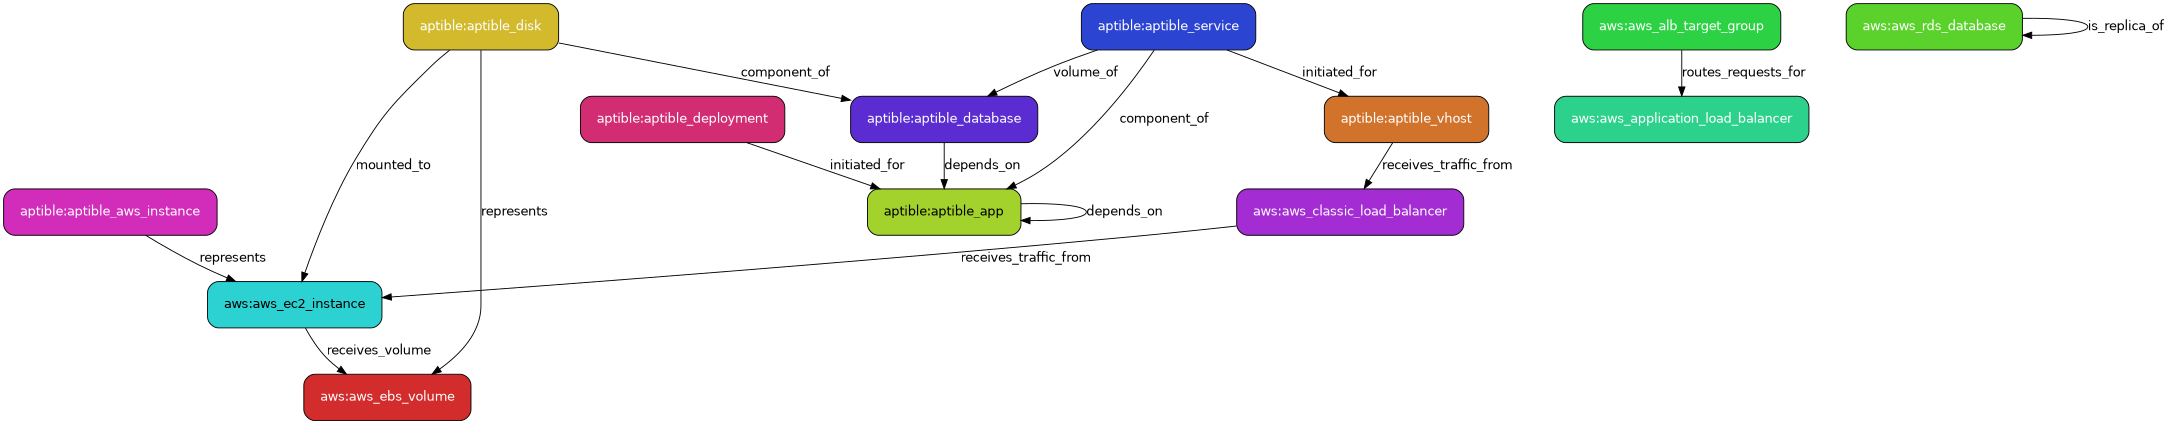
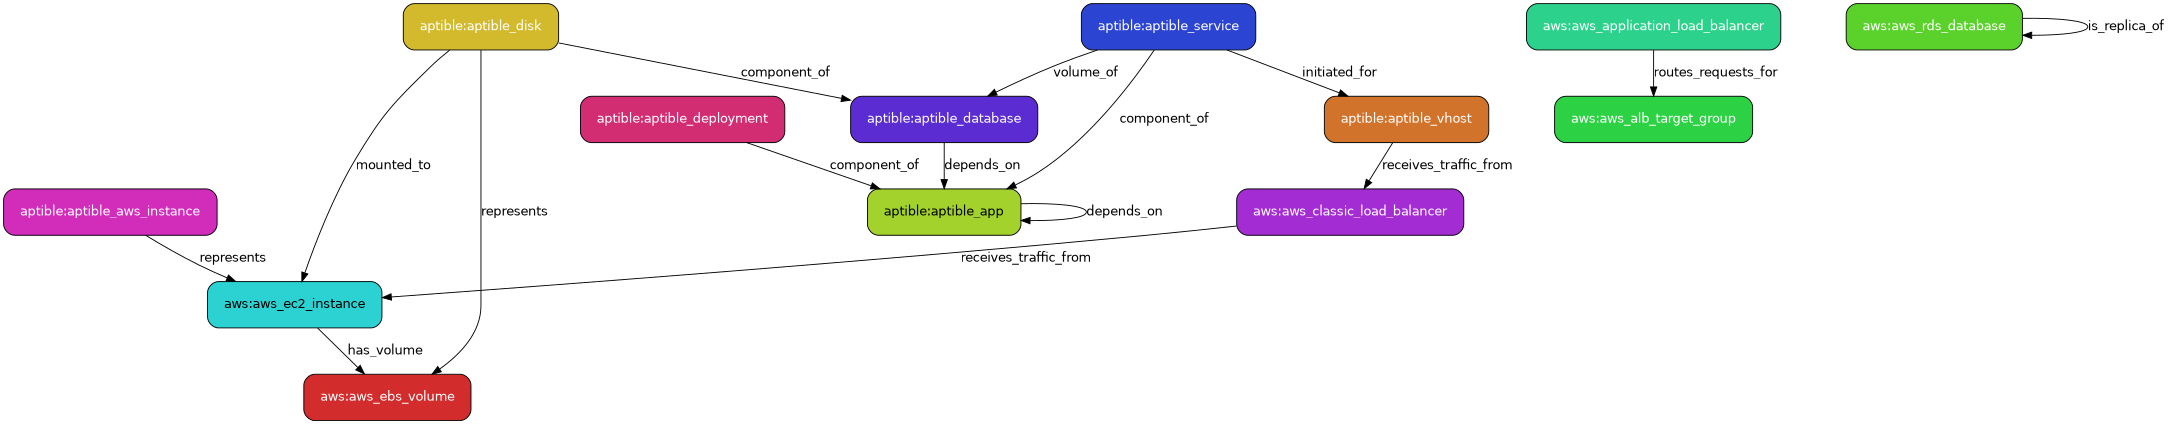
(1682, 68) -> (1654, 68)
(867, 166) -> (875, 166)
(379, 351) -> (385, 351)
